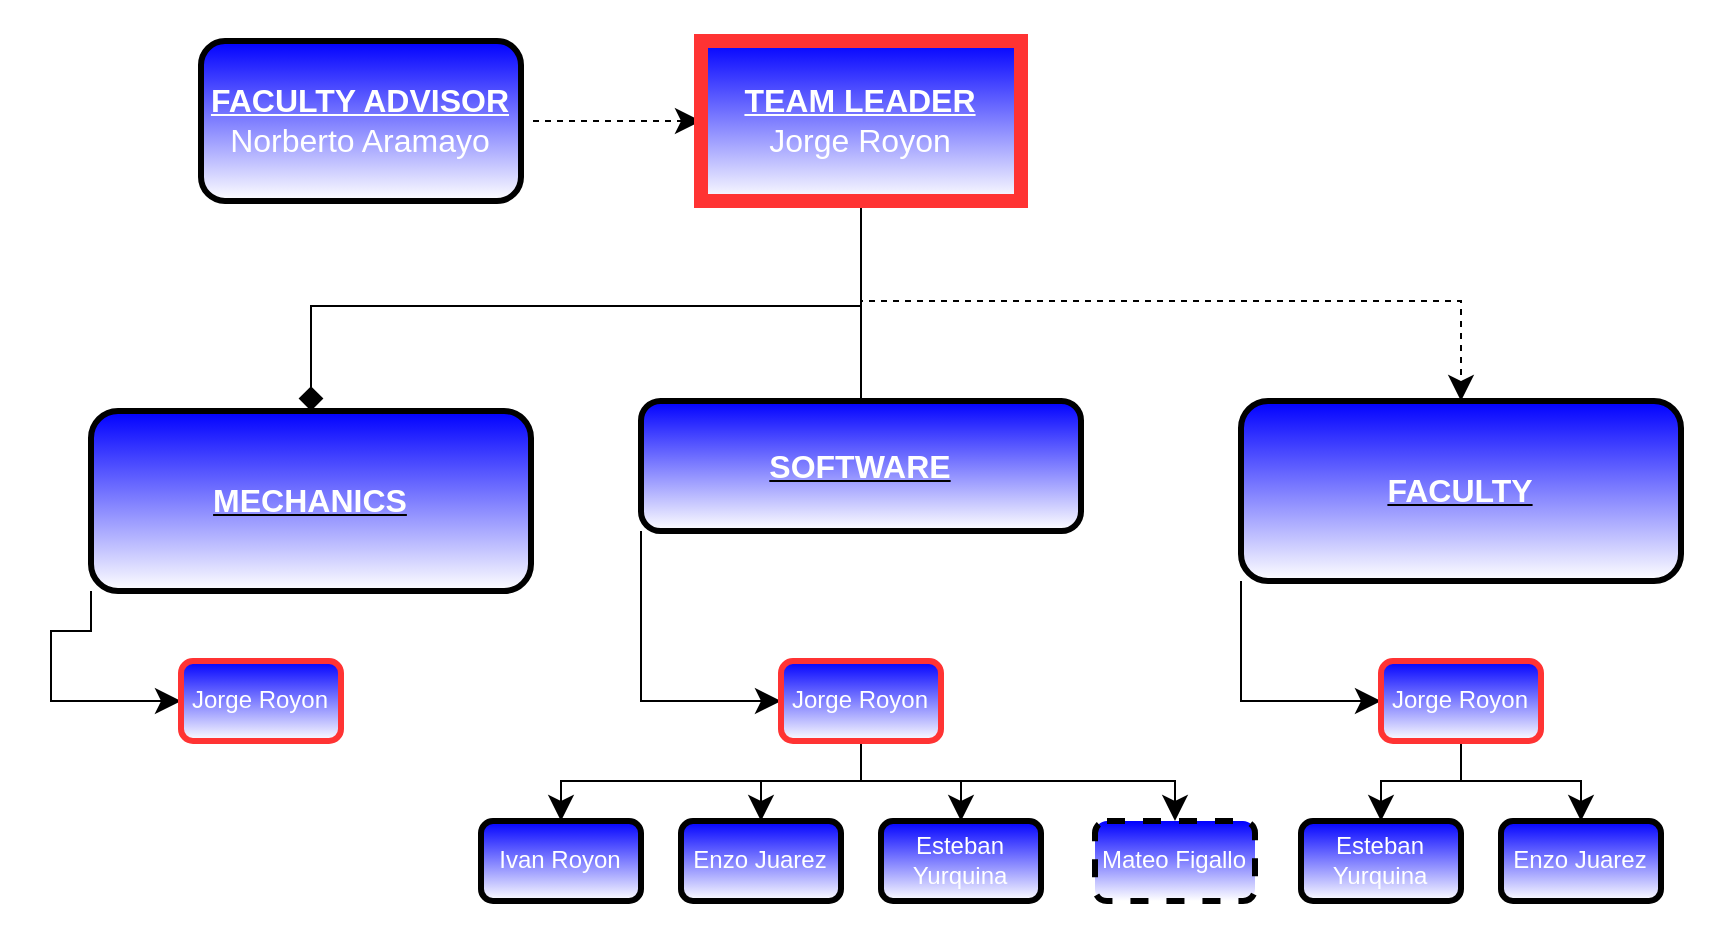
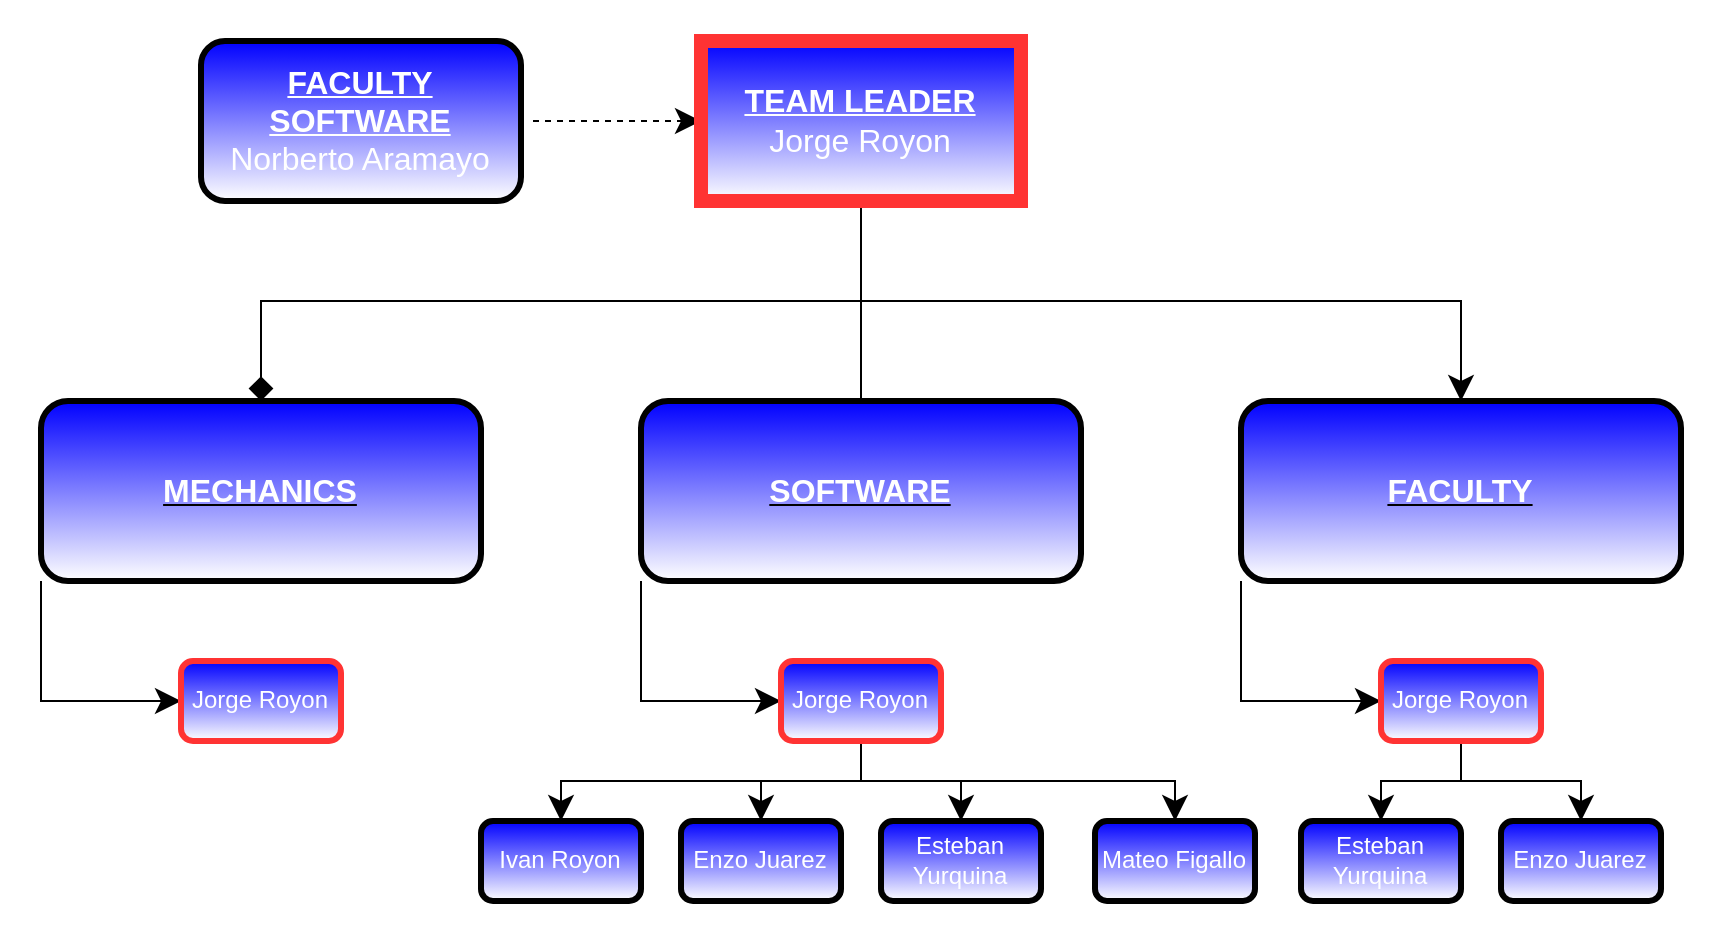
(361, 121) -> (361, 121)
(1203, 301) -> (1203, 301)
(861, 466) -> (861, 491)
(311, 501) -> (261, 491)
(1175, 861) -> (1175, 861)
